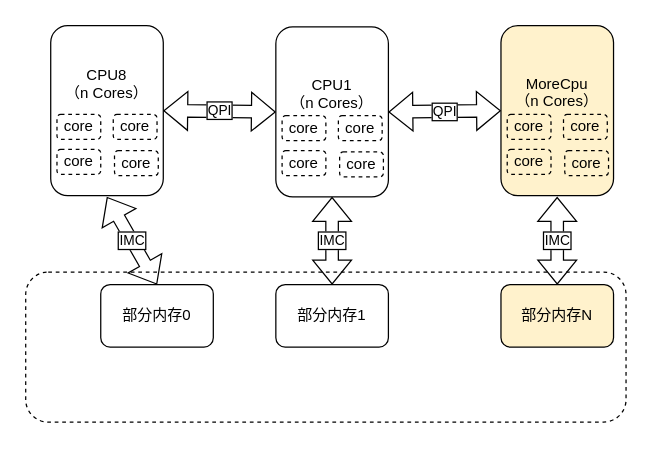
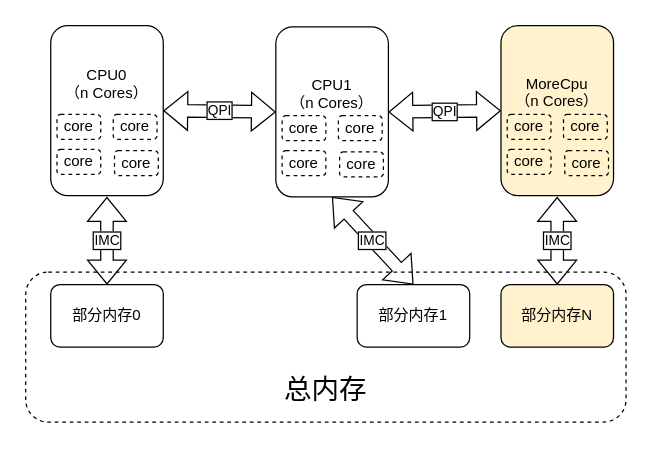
(107, 111) -> (107, 111)
(157, 316) -> (107, 316)
(332, 316) -> (413, 316)
none -> (326, 391)
